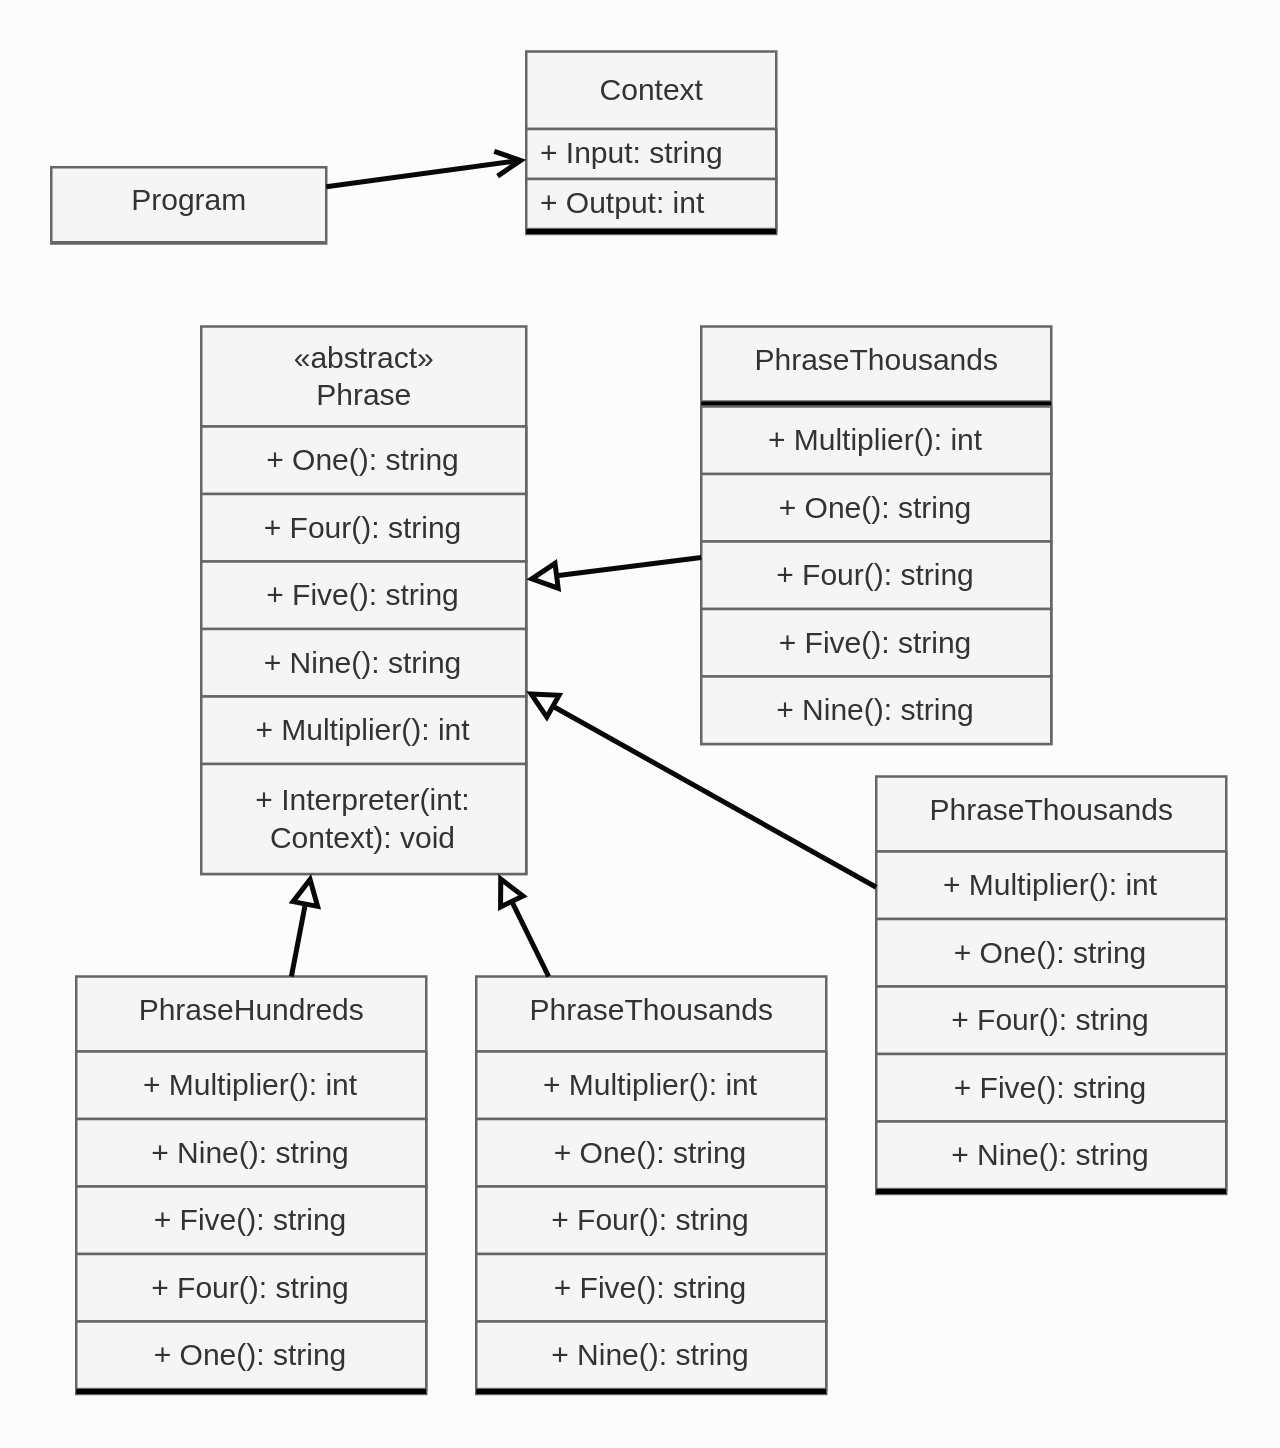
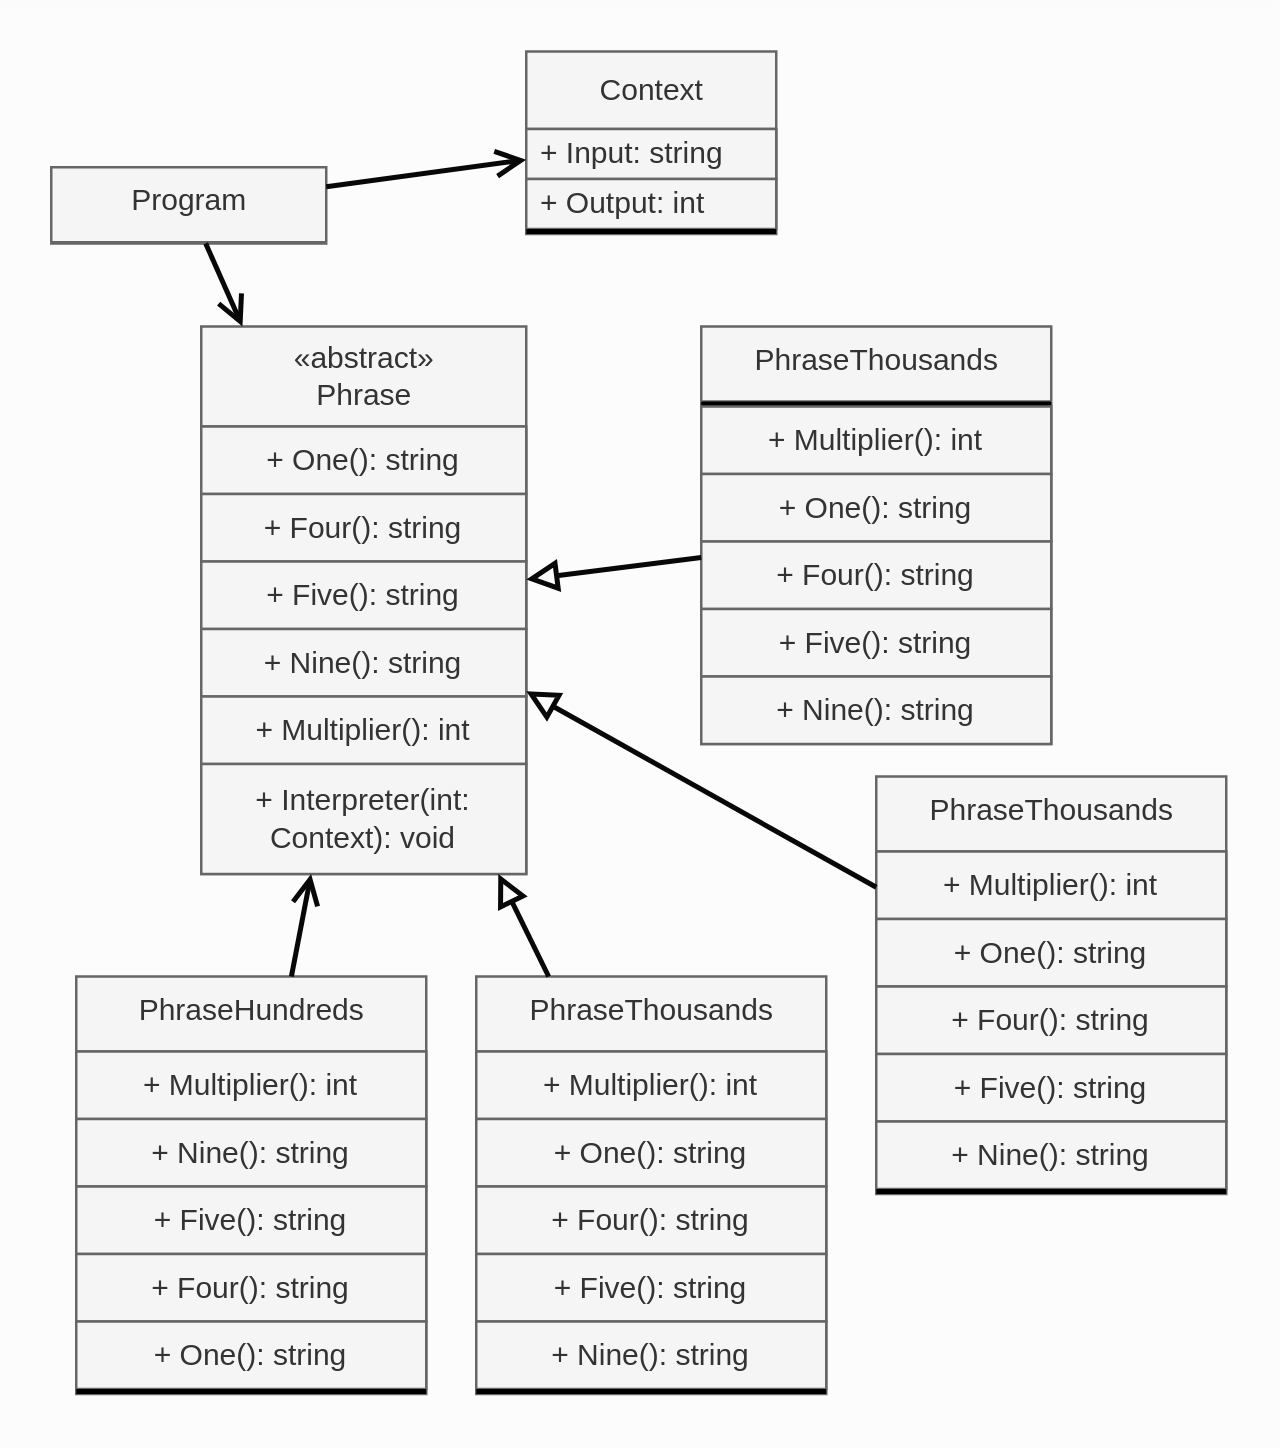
none -> (223, 282)
(305, 906) -> (307, 897)
